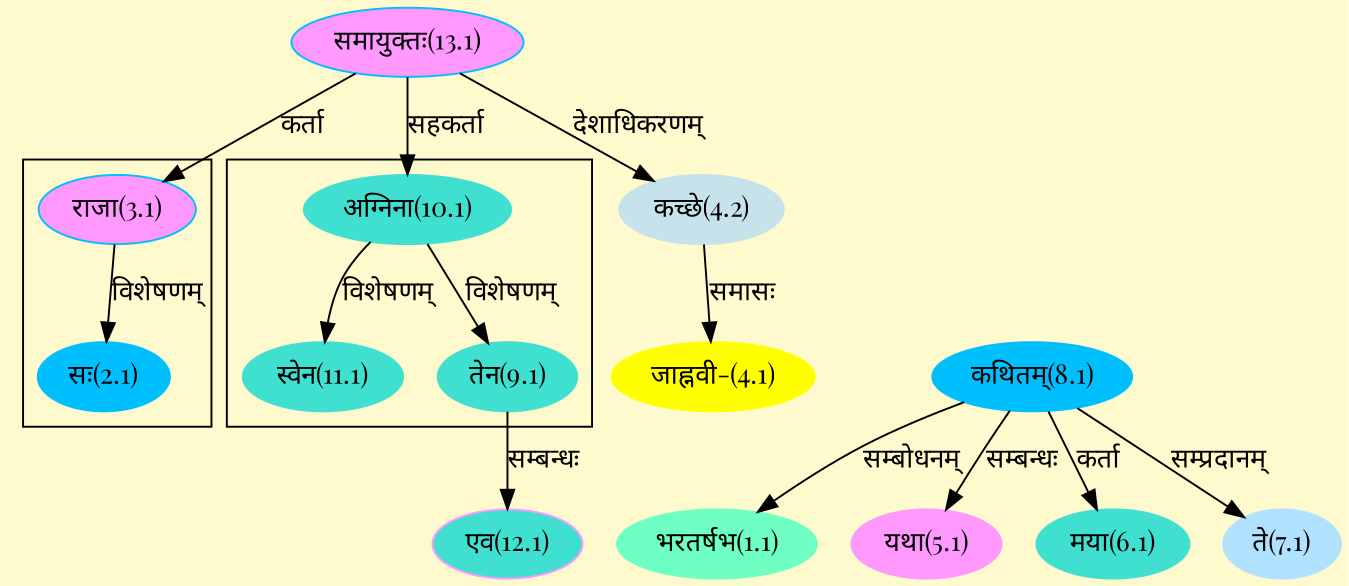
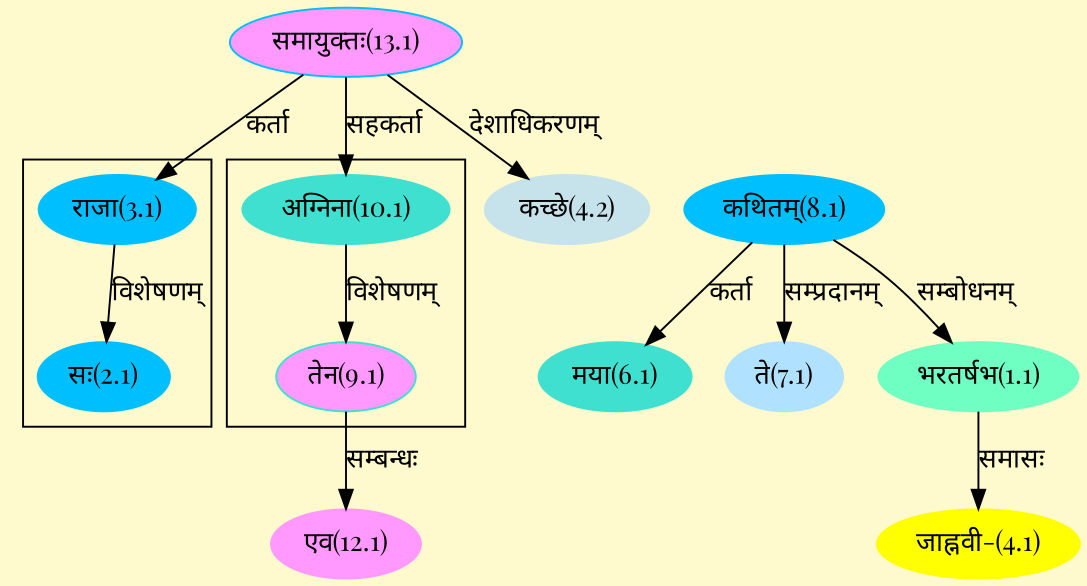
(117, 210) -> (117, 210)
(707, 283) -> (978, 451)
(323, 377) -> none
(507, 377) -> (346, 377)
(507, 544) -> (346, 544)
(927, 544) -> none
